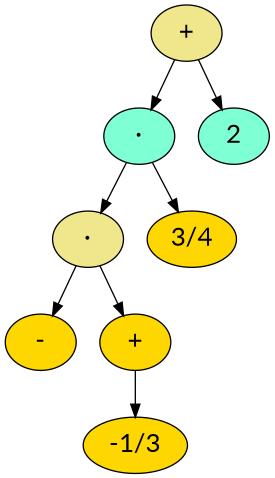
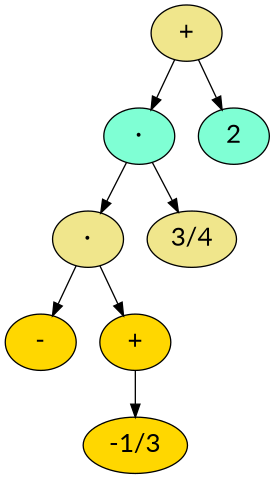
(192, 239) -> (192, 239)
